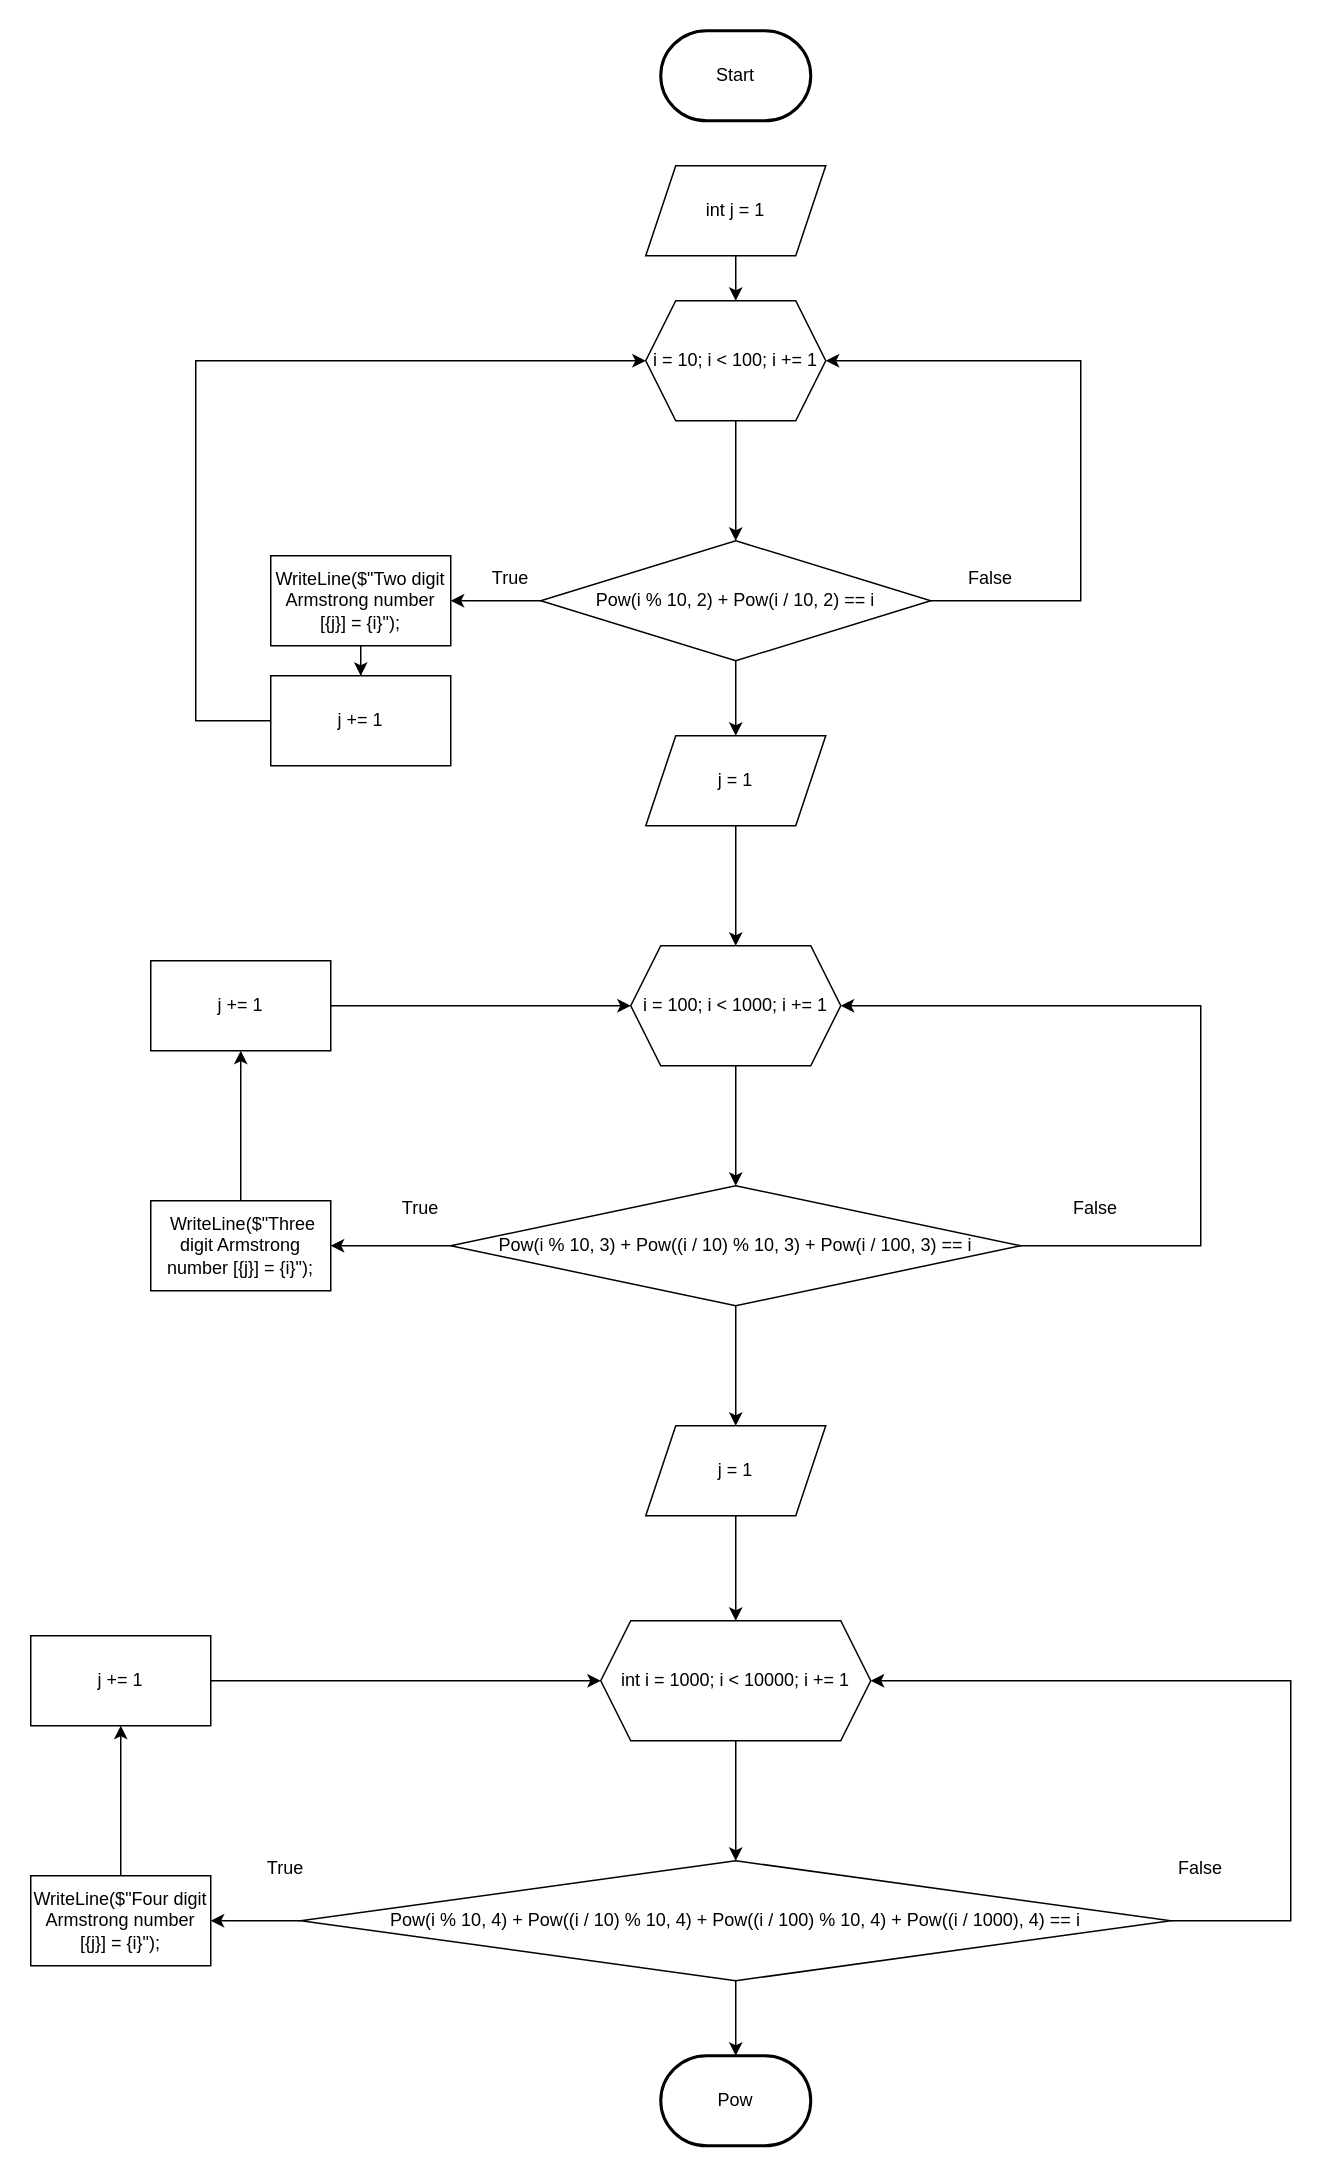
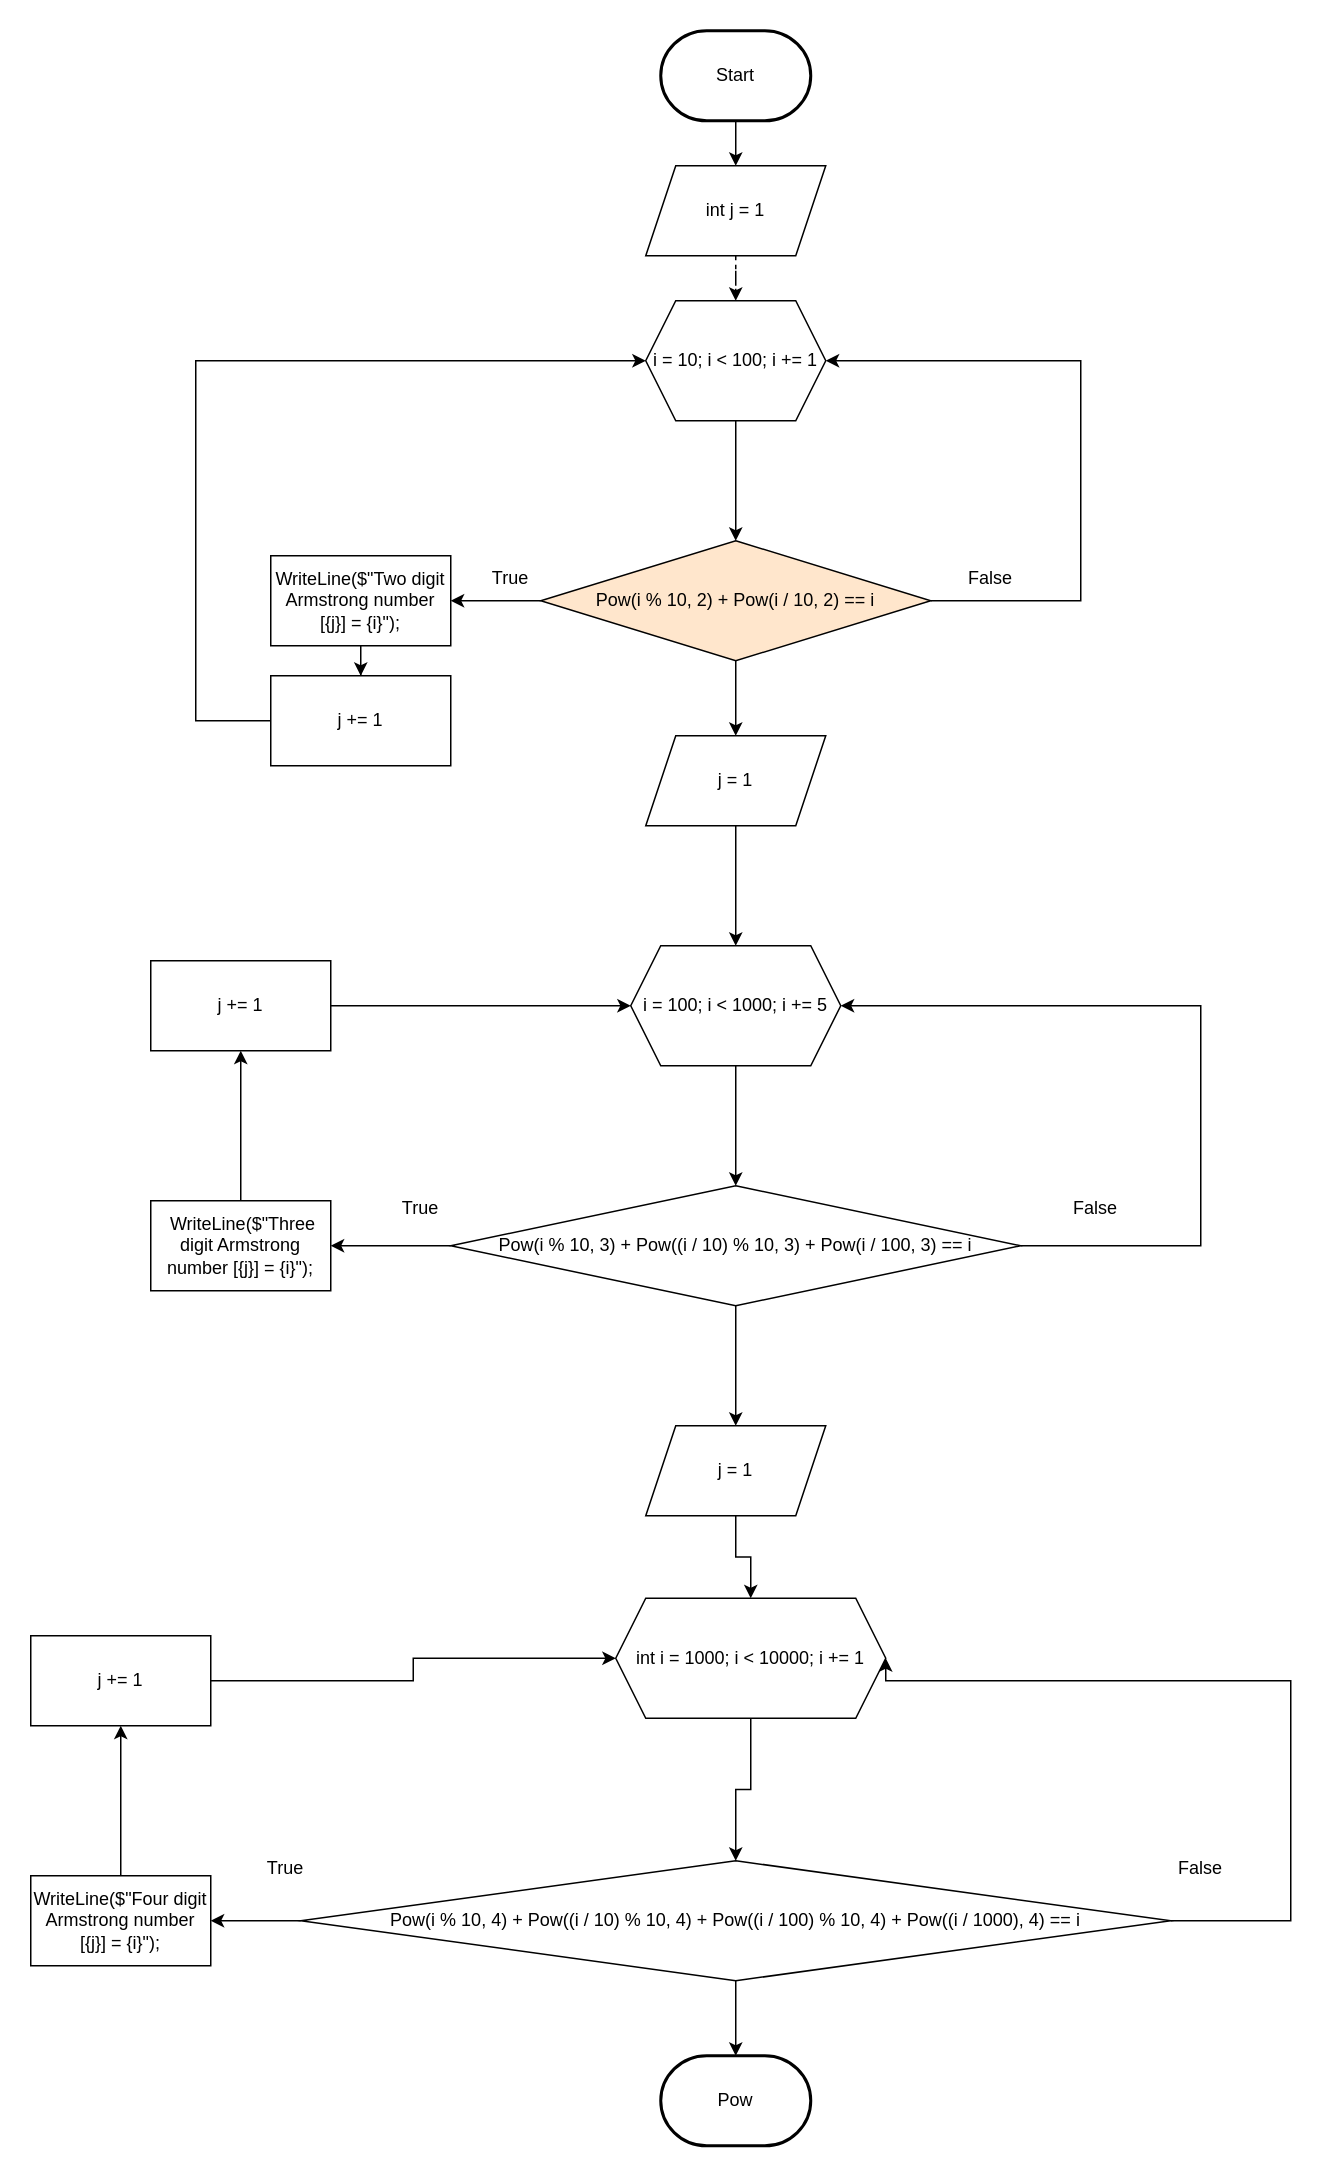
none -> (736, 149)
(736, 265) -> (736, 265)
(736, 601) -> (736, 601)
(736, 1006) -> (736, 1006)
(736, 1681) -> (751, 1658)
